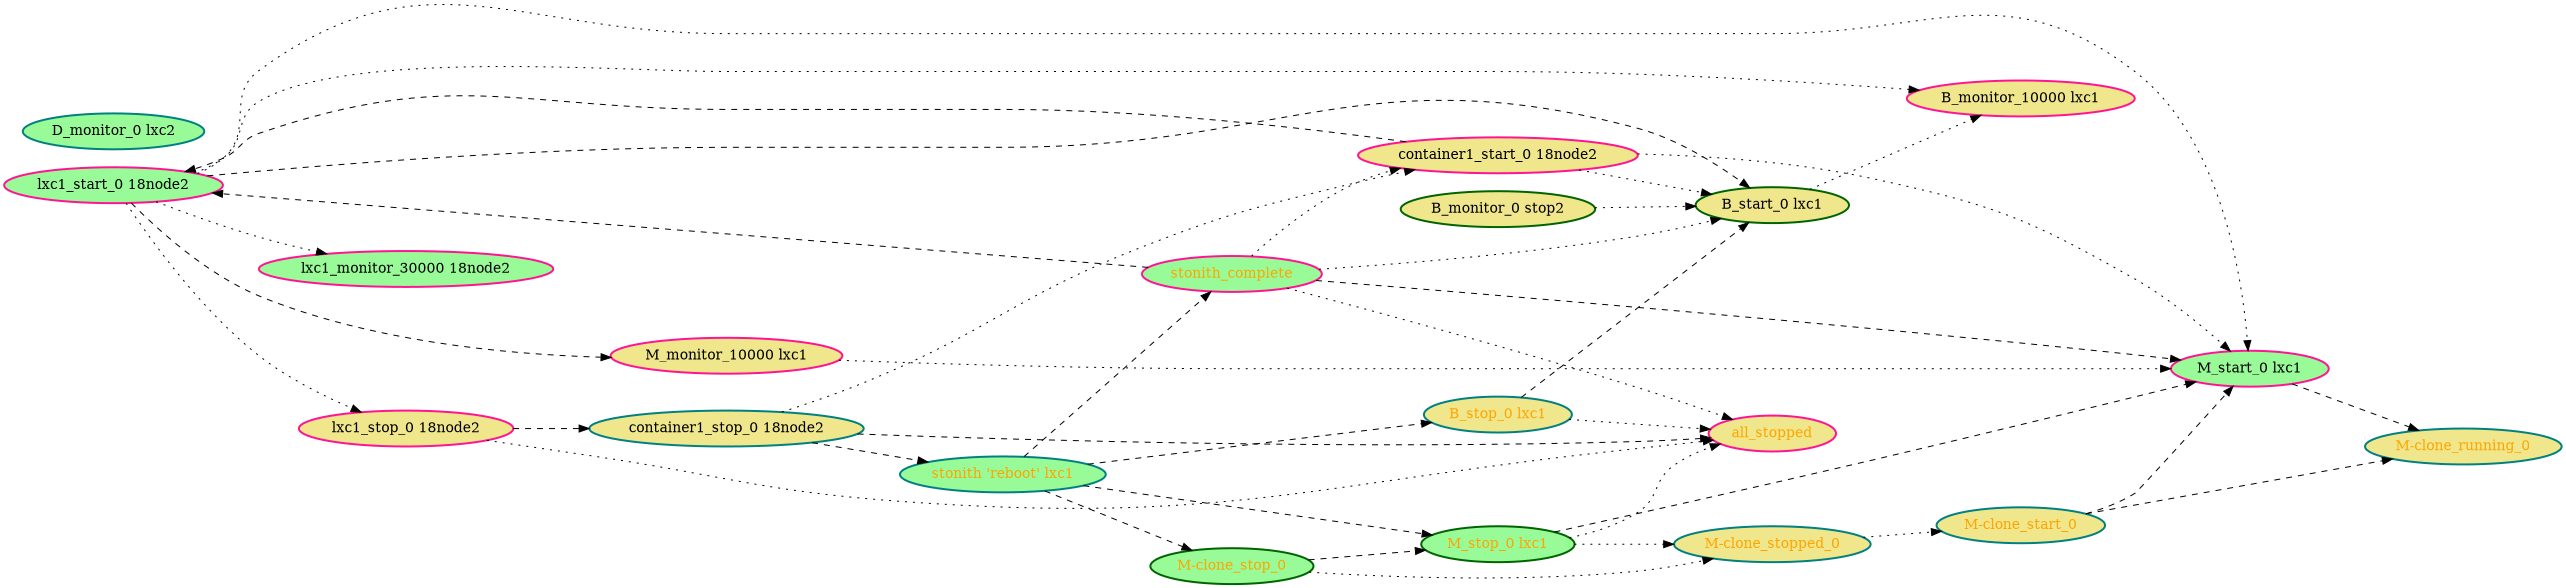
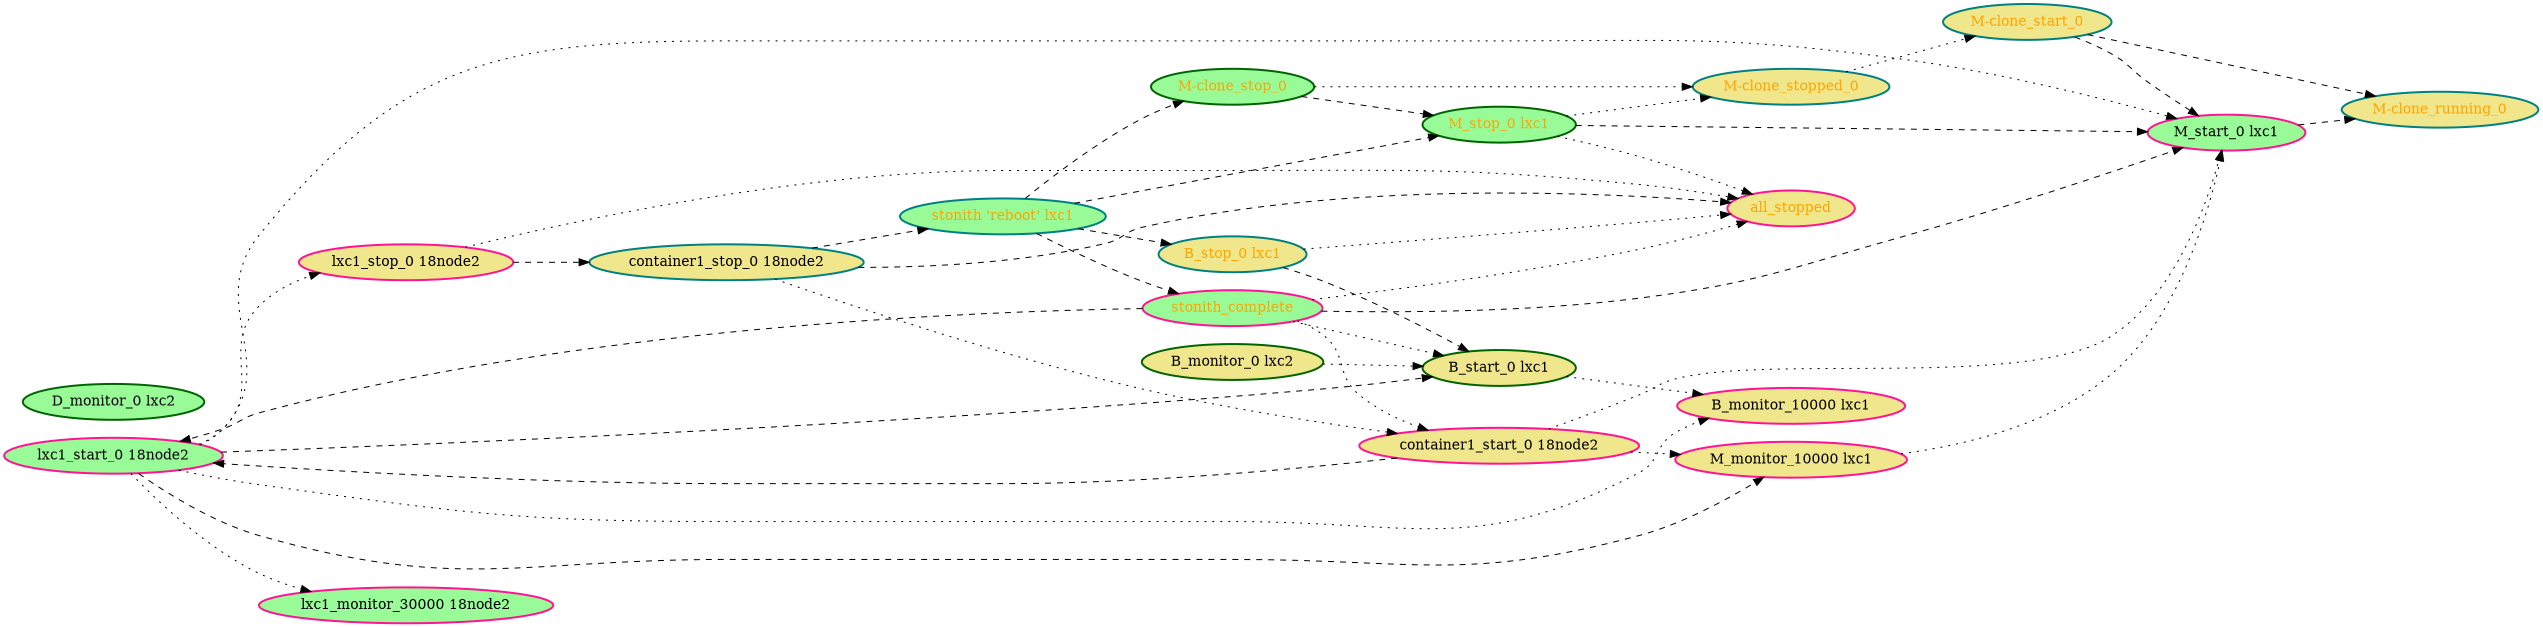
(114, 131) -> (114, 402)
(1640, 181) -> (1650, 453)
(1498, 209) -> (1233, 362)
